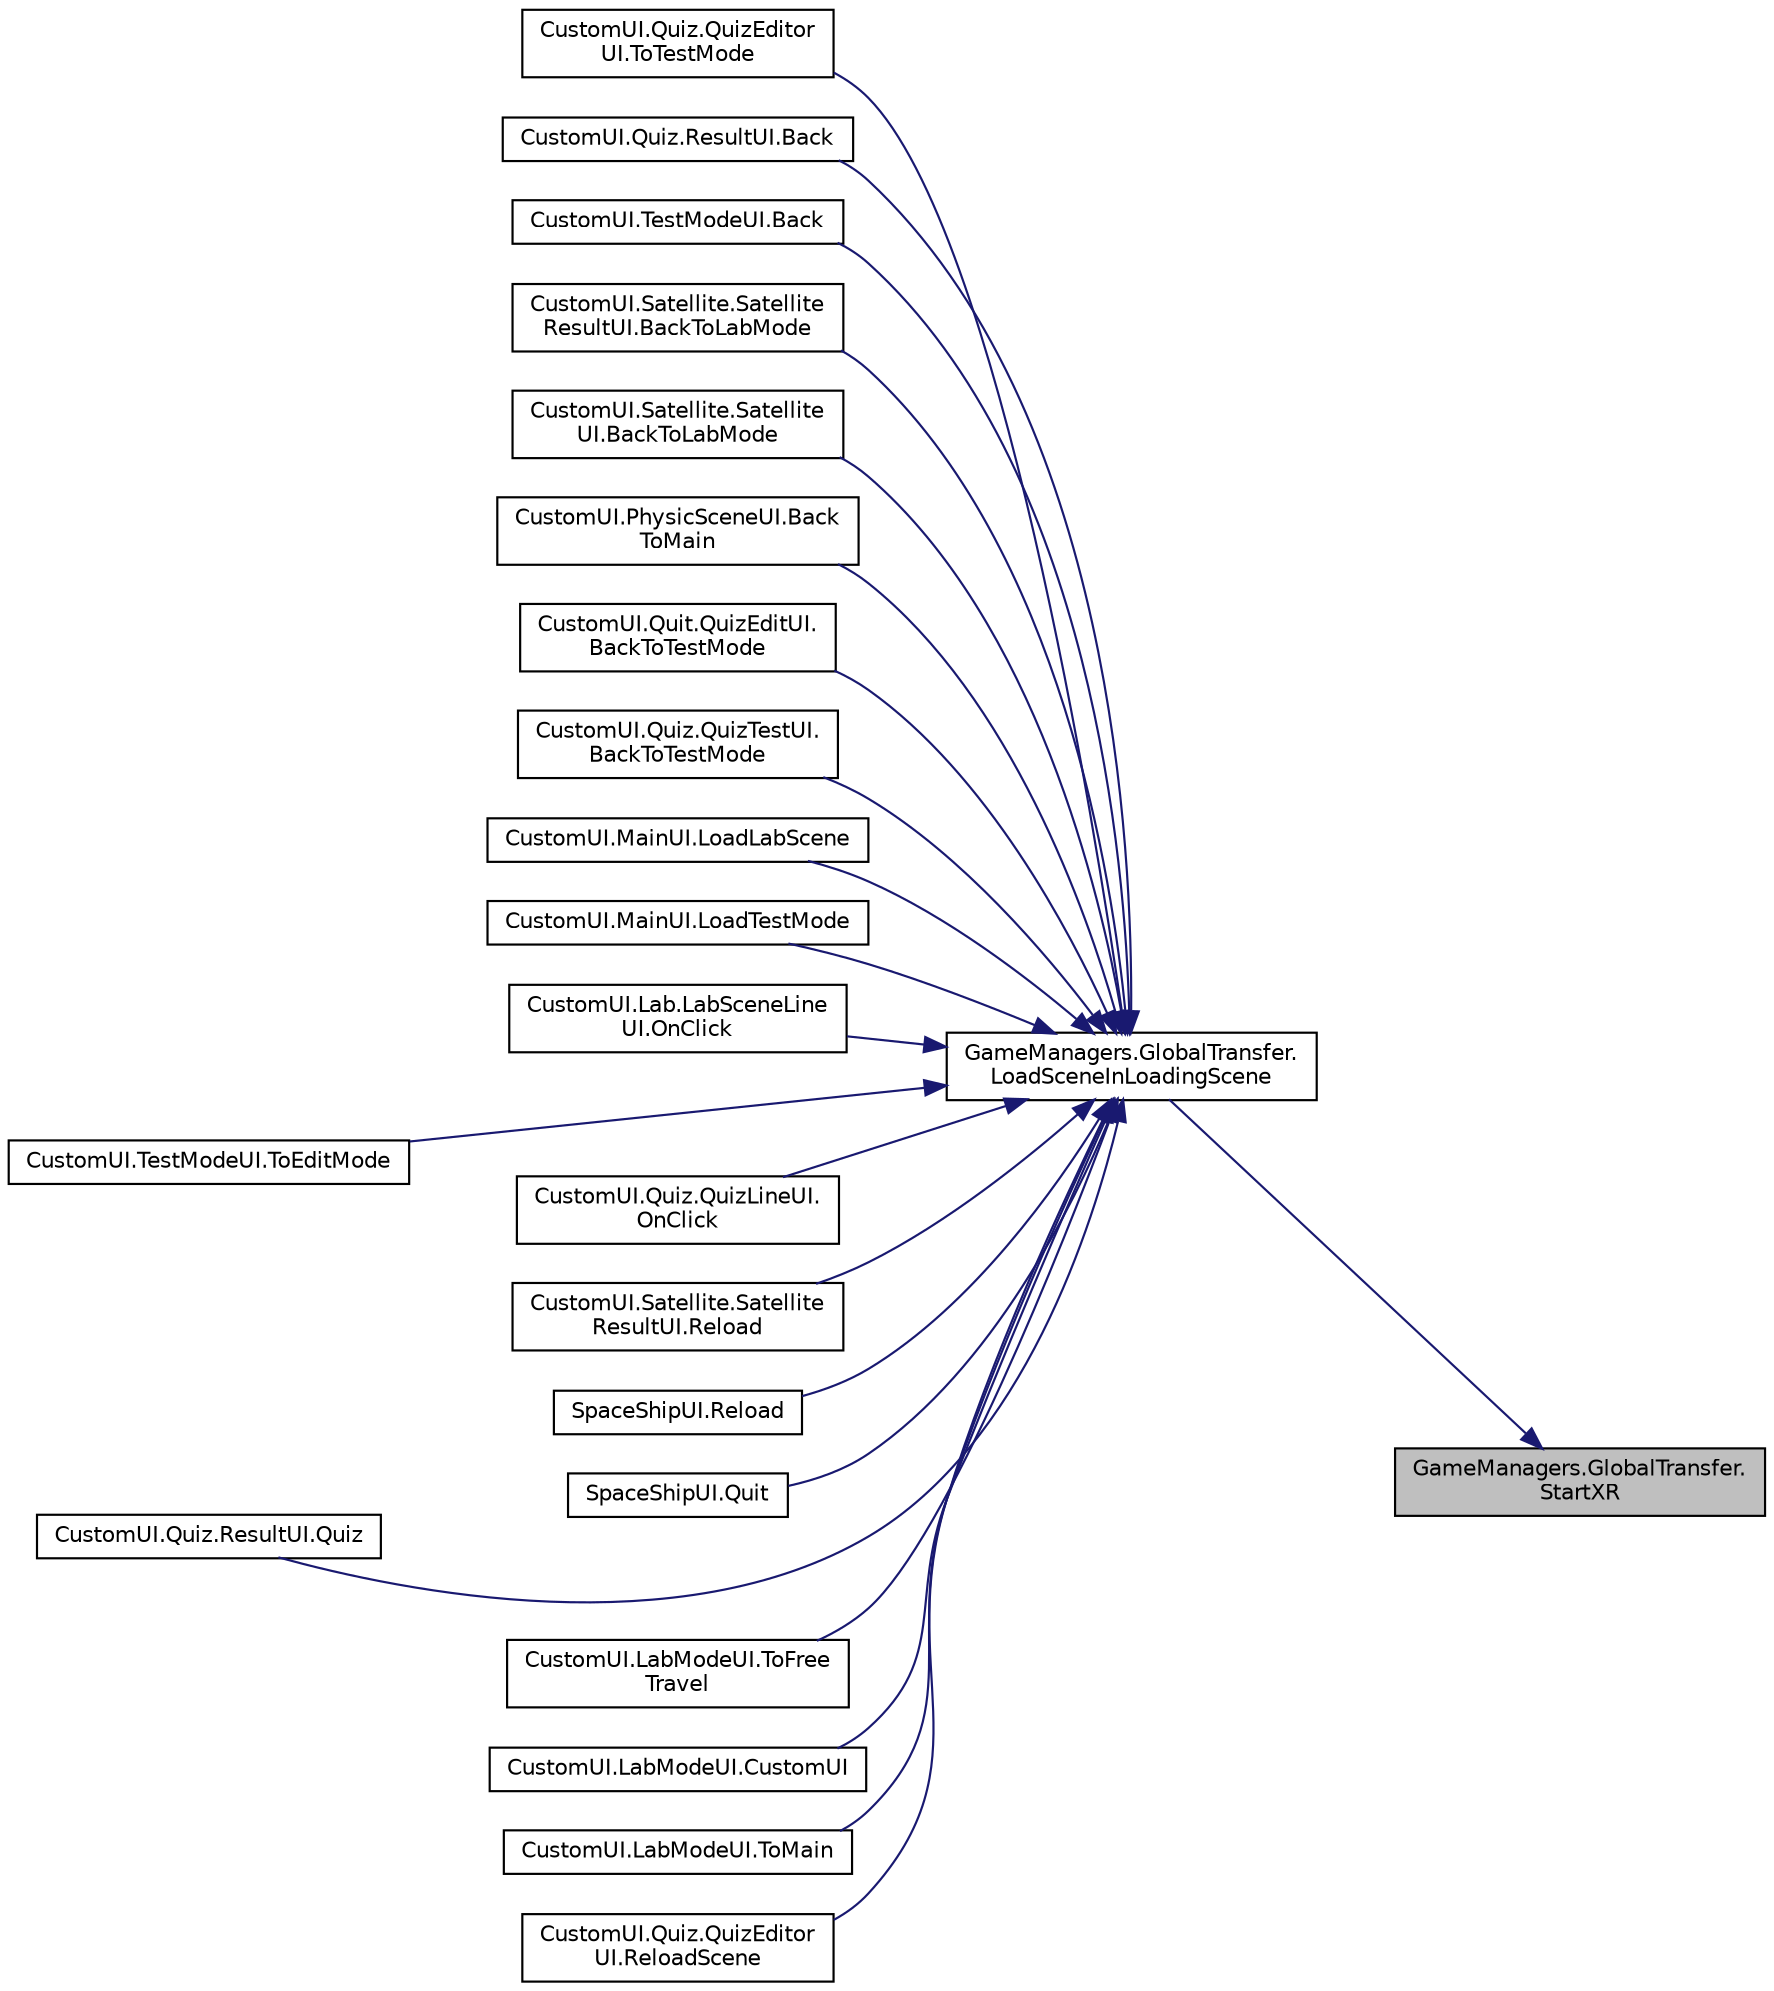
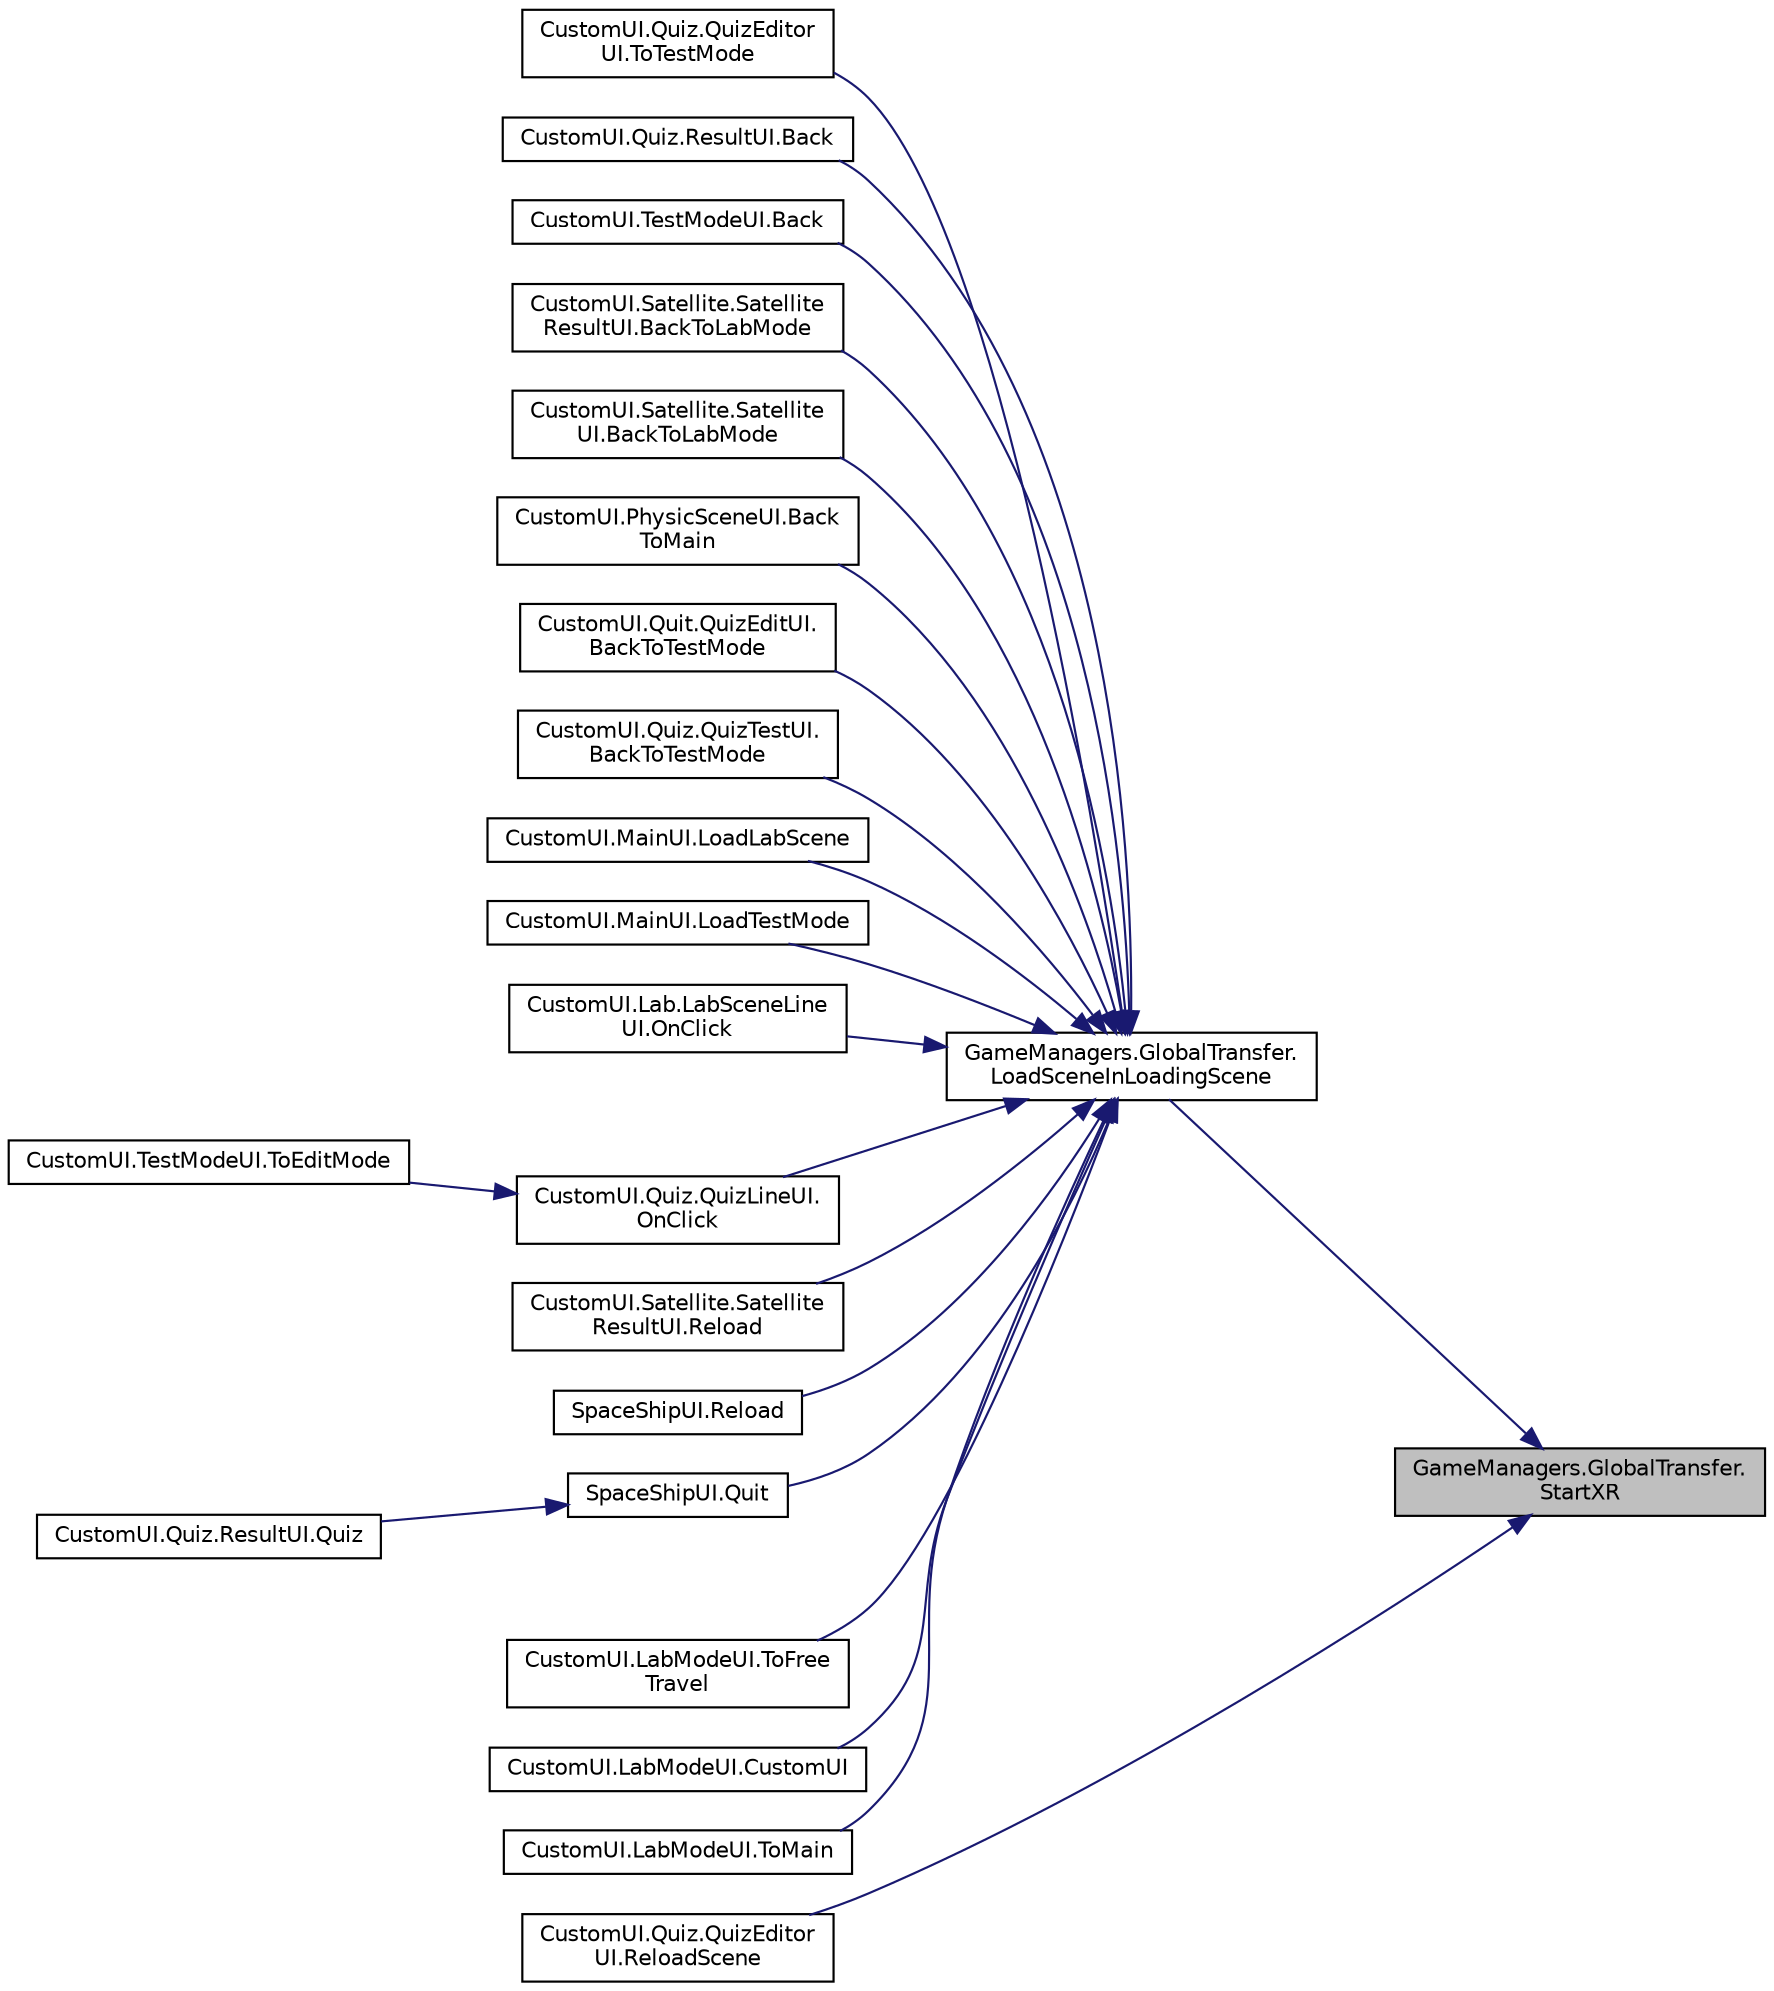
(667, 1115) -> (452, 1187)
(819, 1559) -> (463, 1514)
(933, 1737) -> (1171, 1740)
